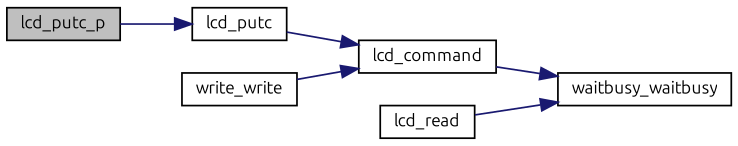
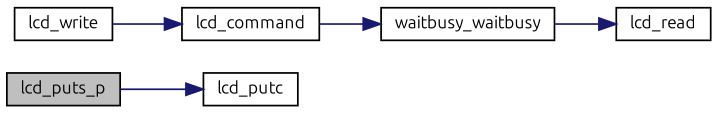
(64, 24) -> (64, 89)
(314, 37) -> none
(239, 89) -> (64, 24)
(508, 110) -> (577, 24)
